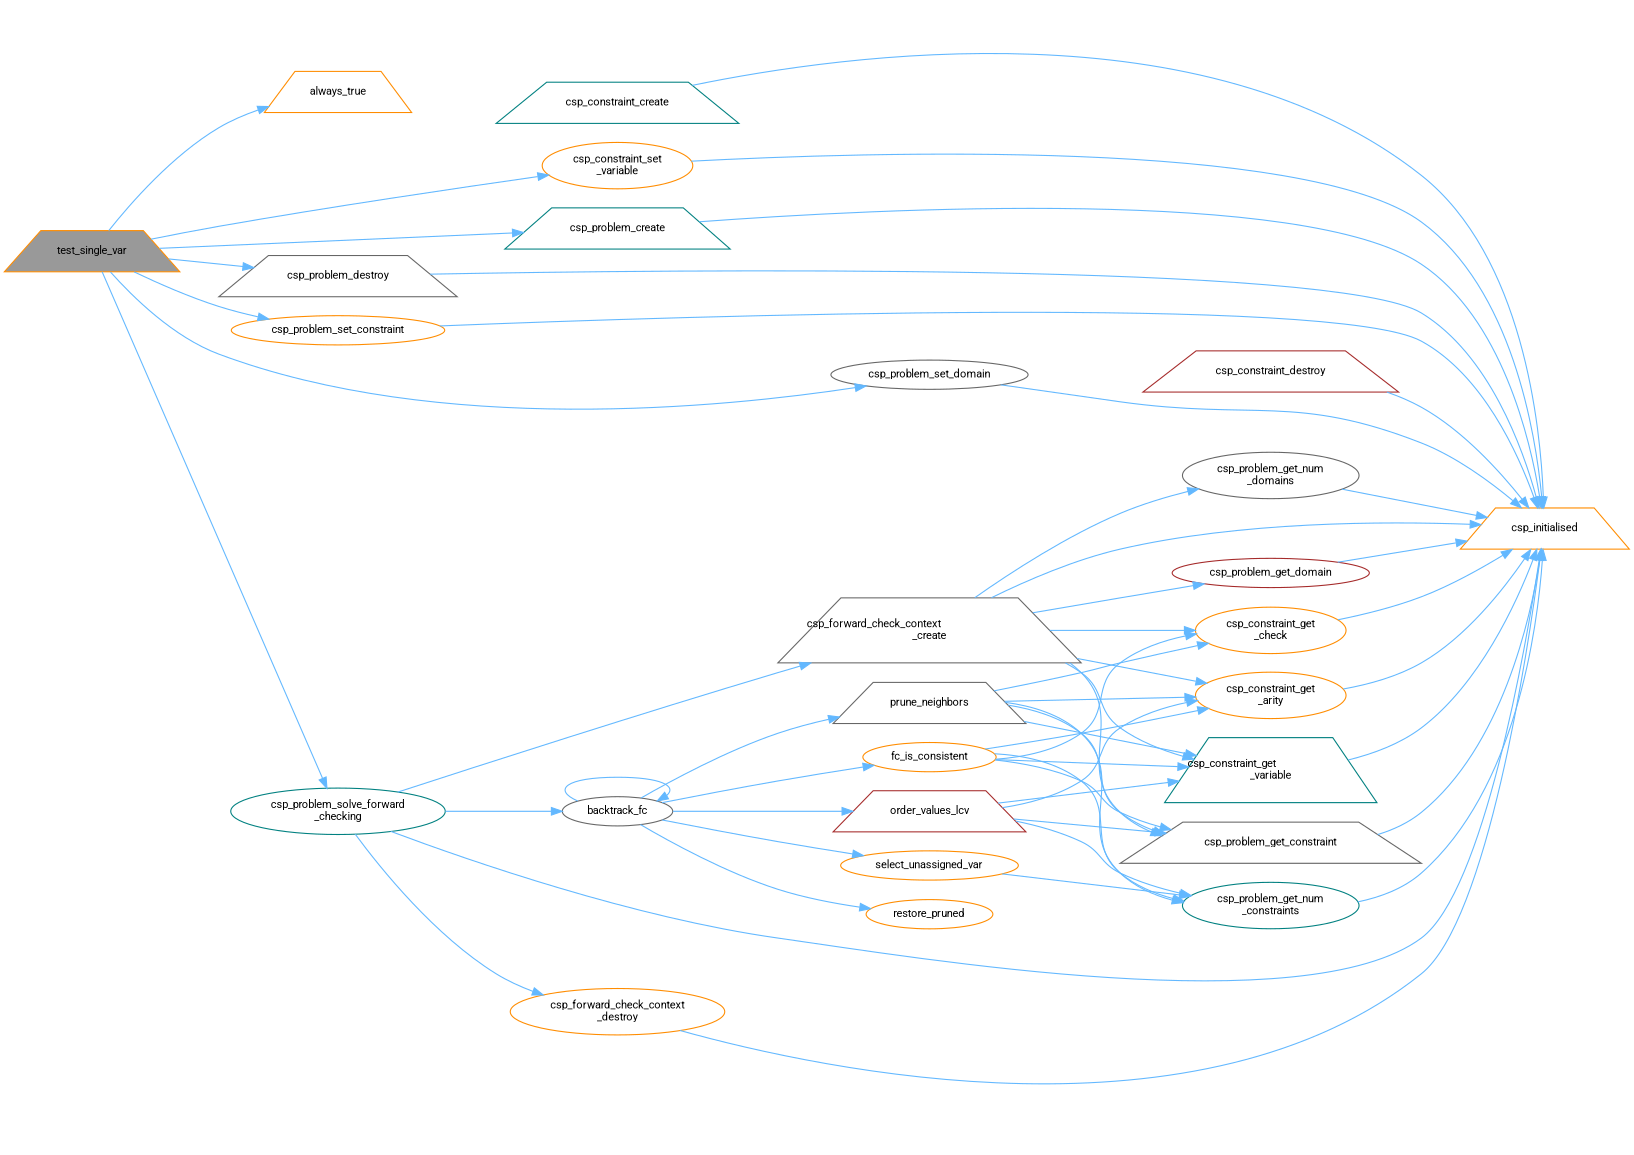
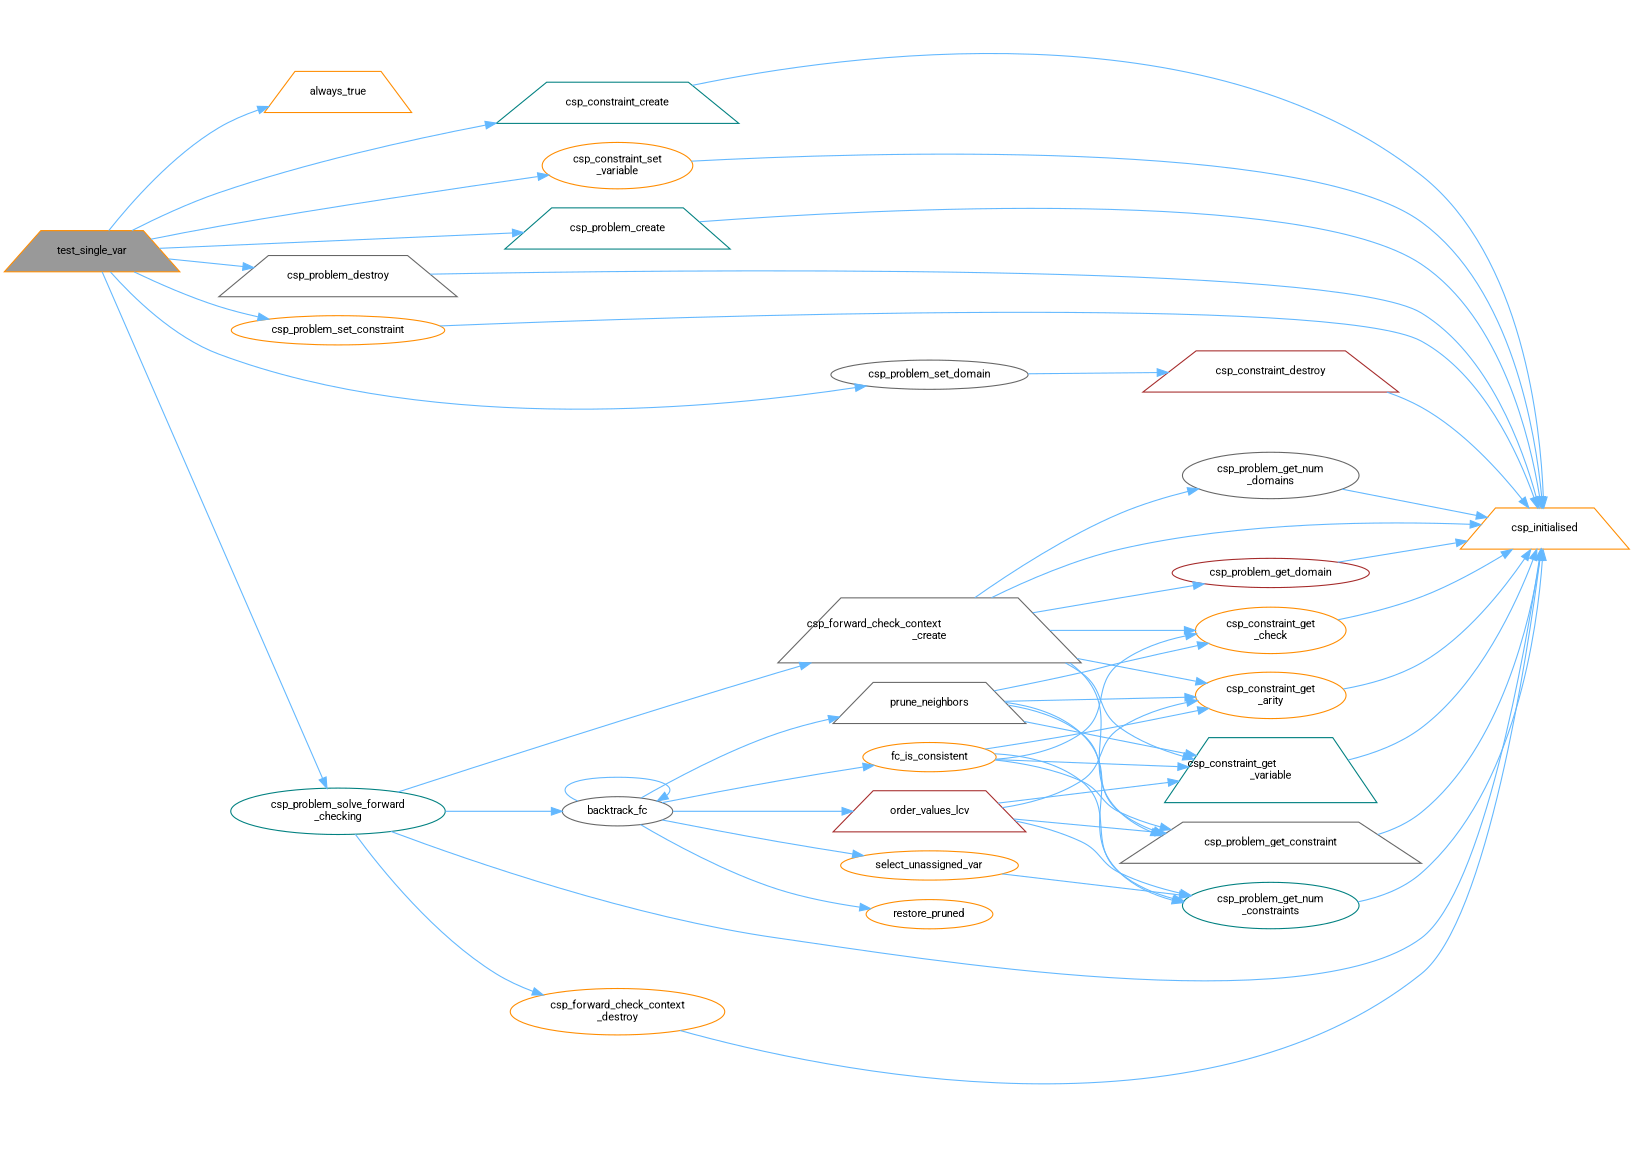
none -> (305, 167)
(1267, 411) -> (1093, 373)
